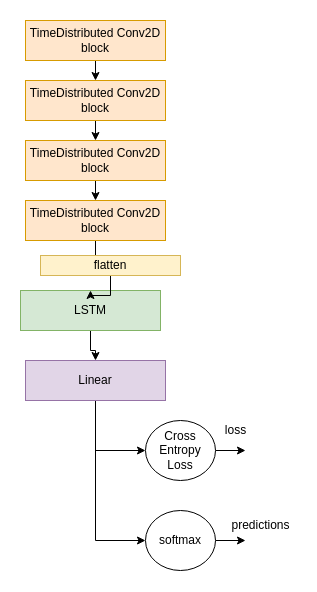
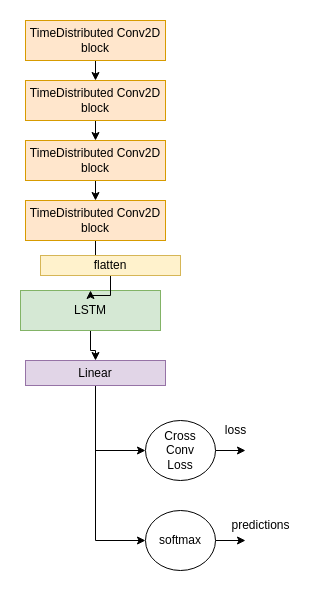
(96, 381) -> (96, 373)
(181, 451) -> (181, 451)
